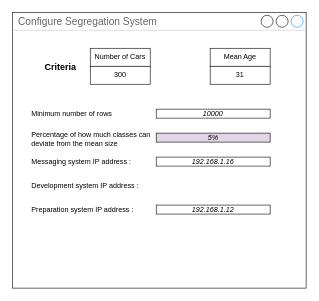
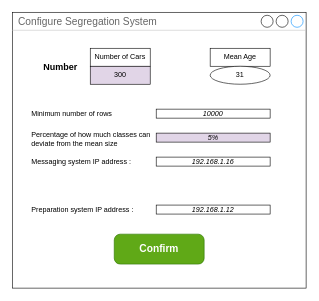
(61, 66) -> (61, 66)
(120, 75) -> (120, 75)
(240, 75) -> (240, 75)
(93, 186) -> none
none -> (159, 249)
